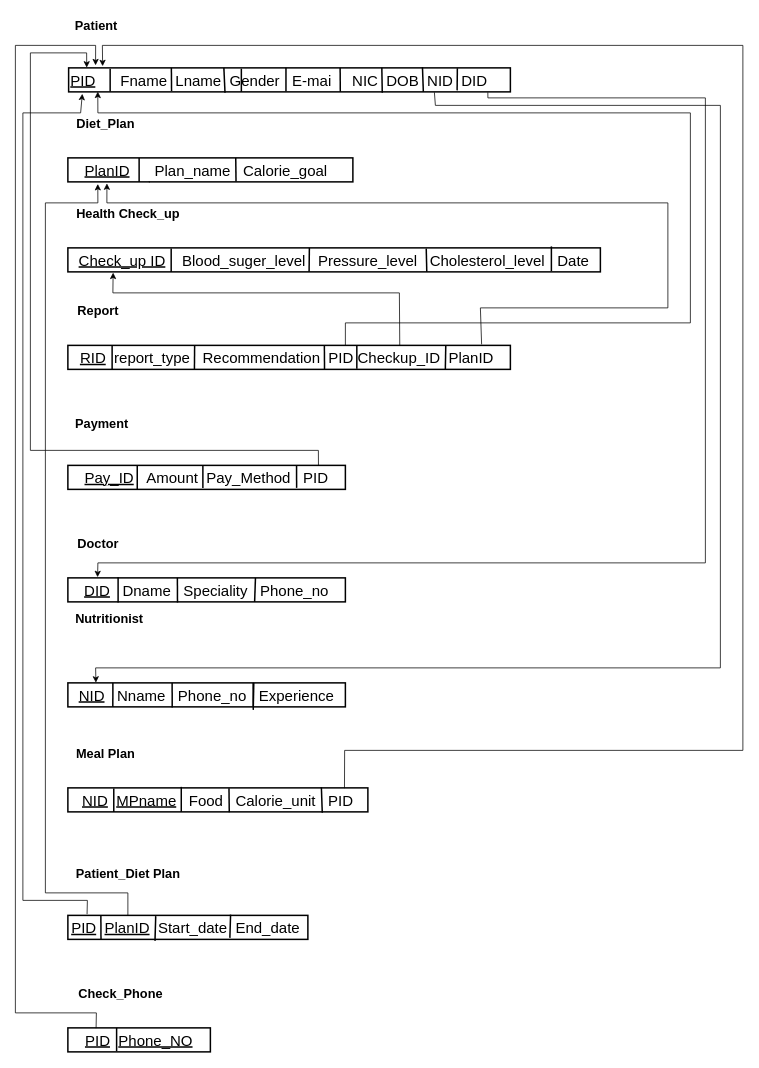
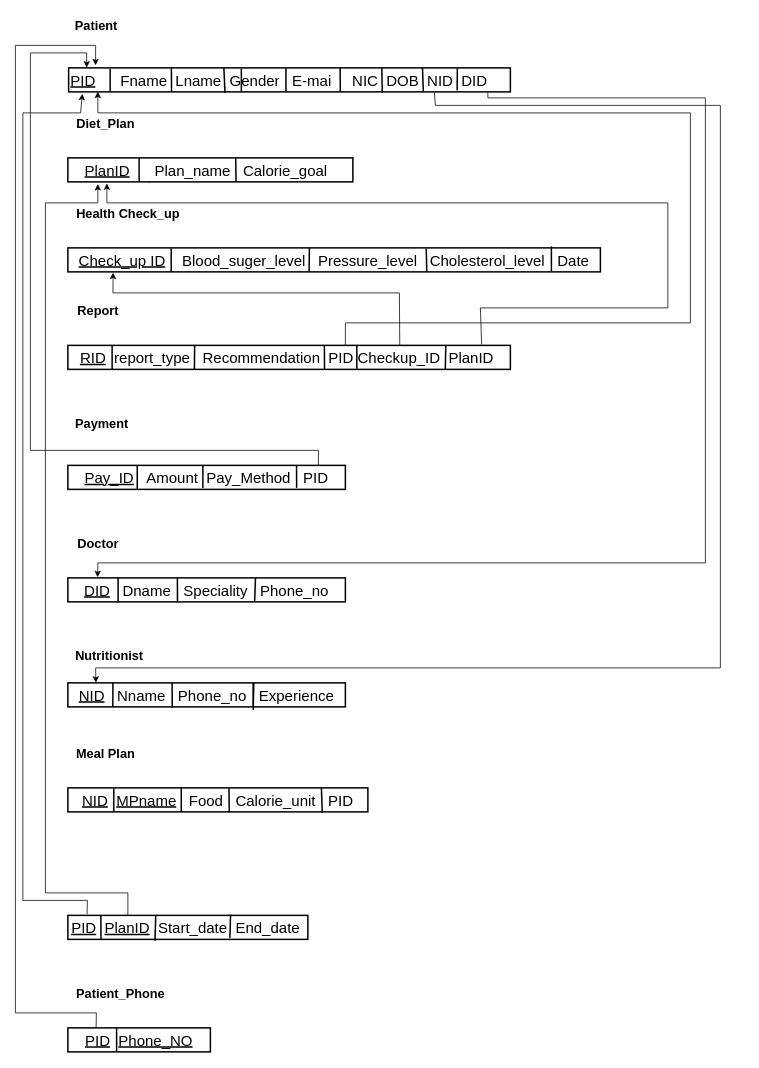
(416, 45) -> none
(109, 619) -> (109, 657)
(128, 874) -> none
(121, 994) -> (121, 994)
